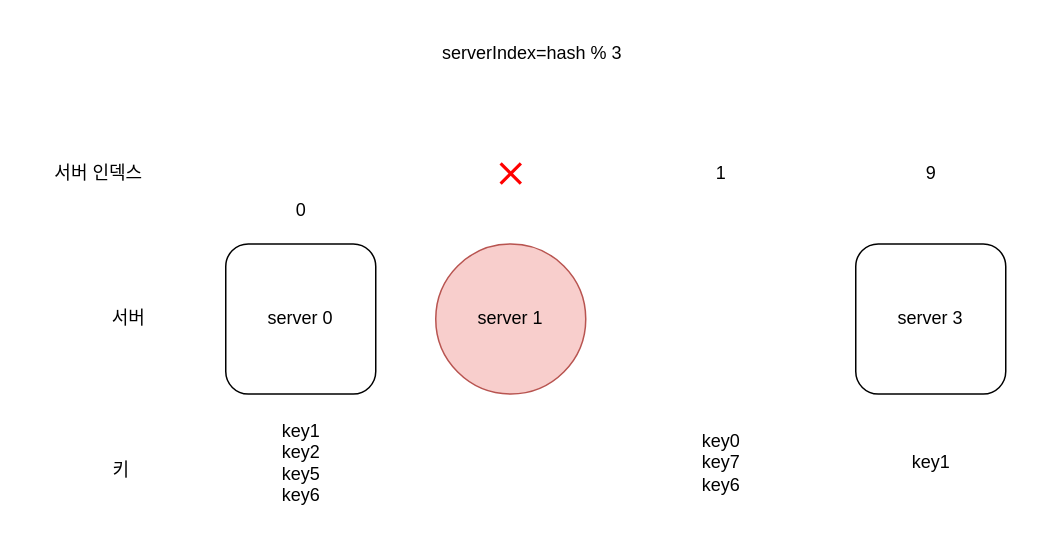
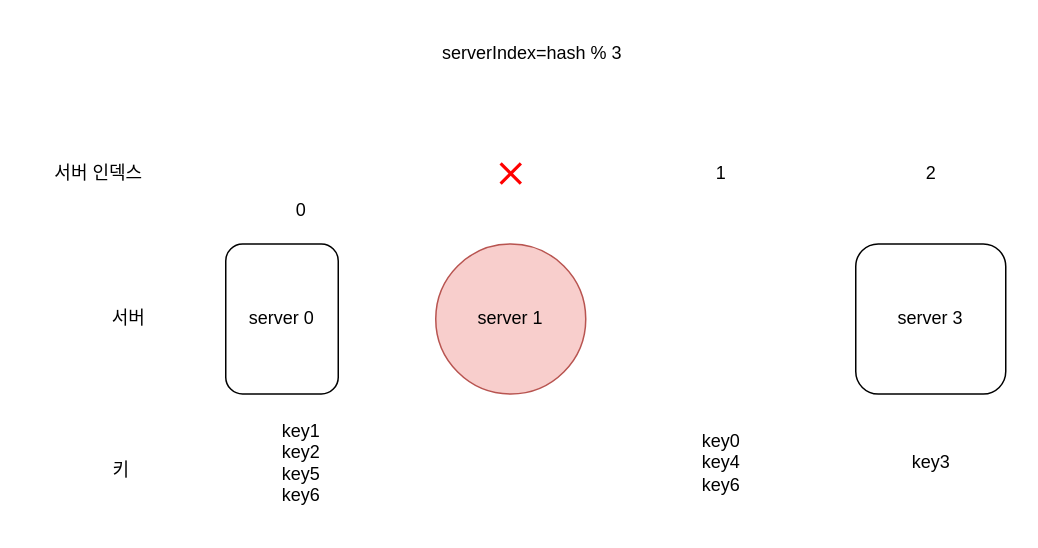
(932, 173) -> (932, 173)
(301, 319) -> (282, 319)
(722, 463) -> (722, 463)
(932, 463) -> (932, 463)
